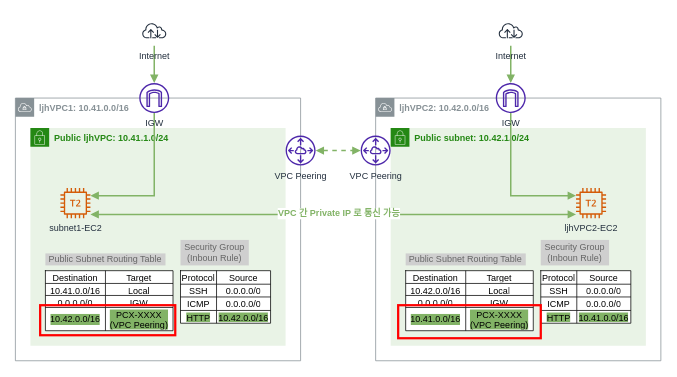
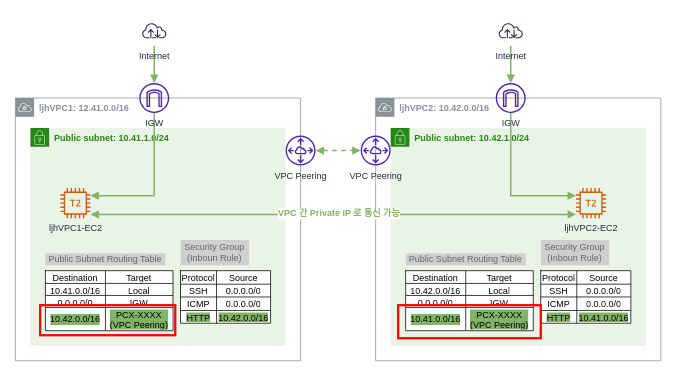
(85, 109) -> (85, 109)
(112, 139) -> (113, 139)
(76, 229) -> (76, 229)
